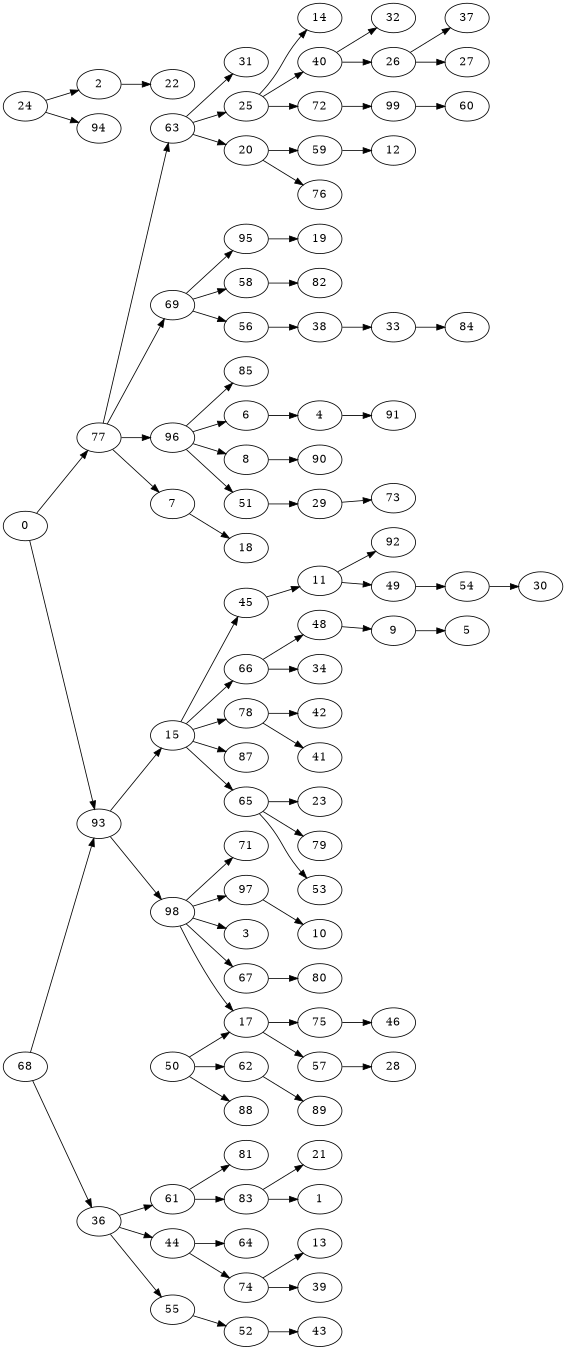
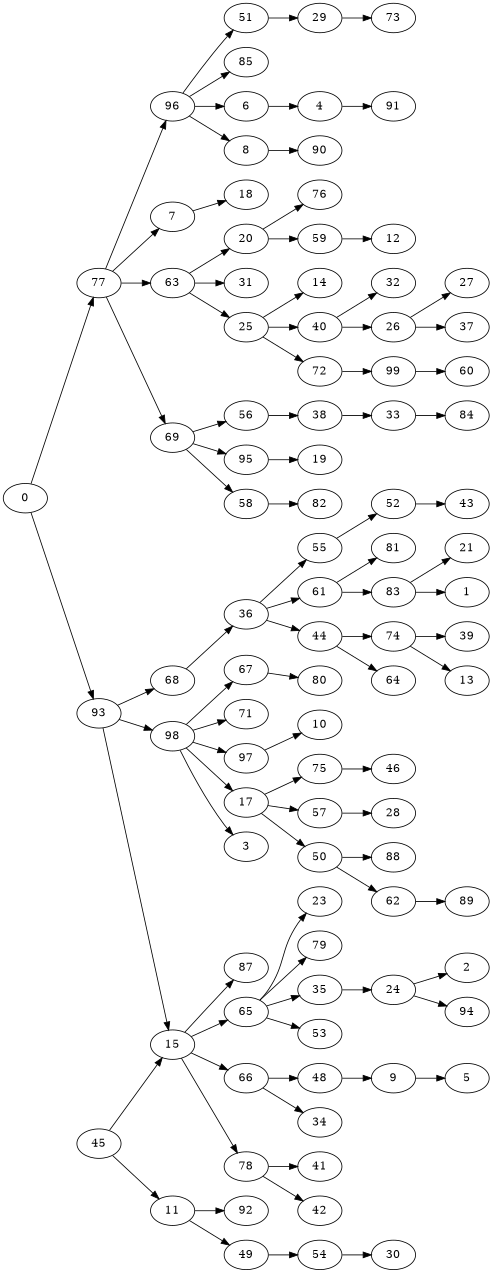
(173, 84) -> none
(207, 673) -> (133, 1097)
(61, 949) -> (132, 699)
none -> (320, 990)
(206, 1047) -> (280, 827)
